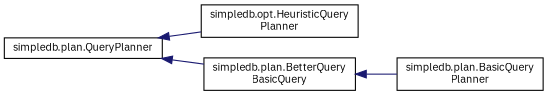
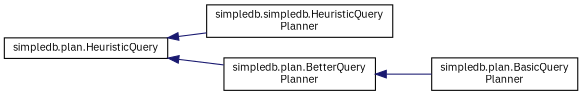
(280, 21) -> (300, 21)
(83, 48) -> (86, 48)
(280, 74) -> (300, 74)
